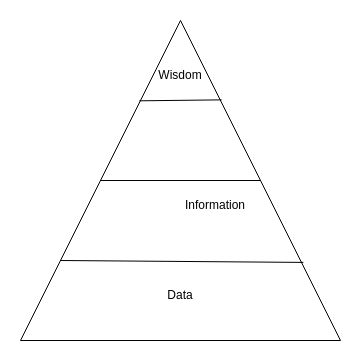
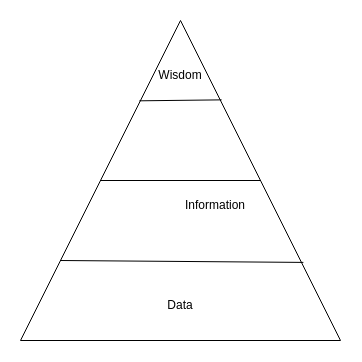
(181, 296) -> (181, 306)
